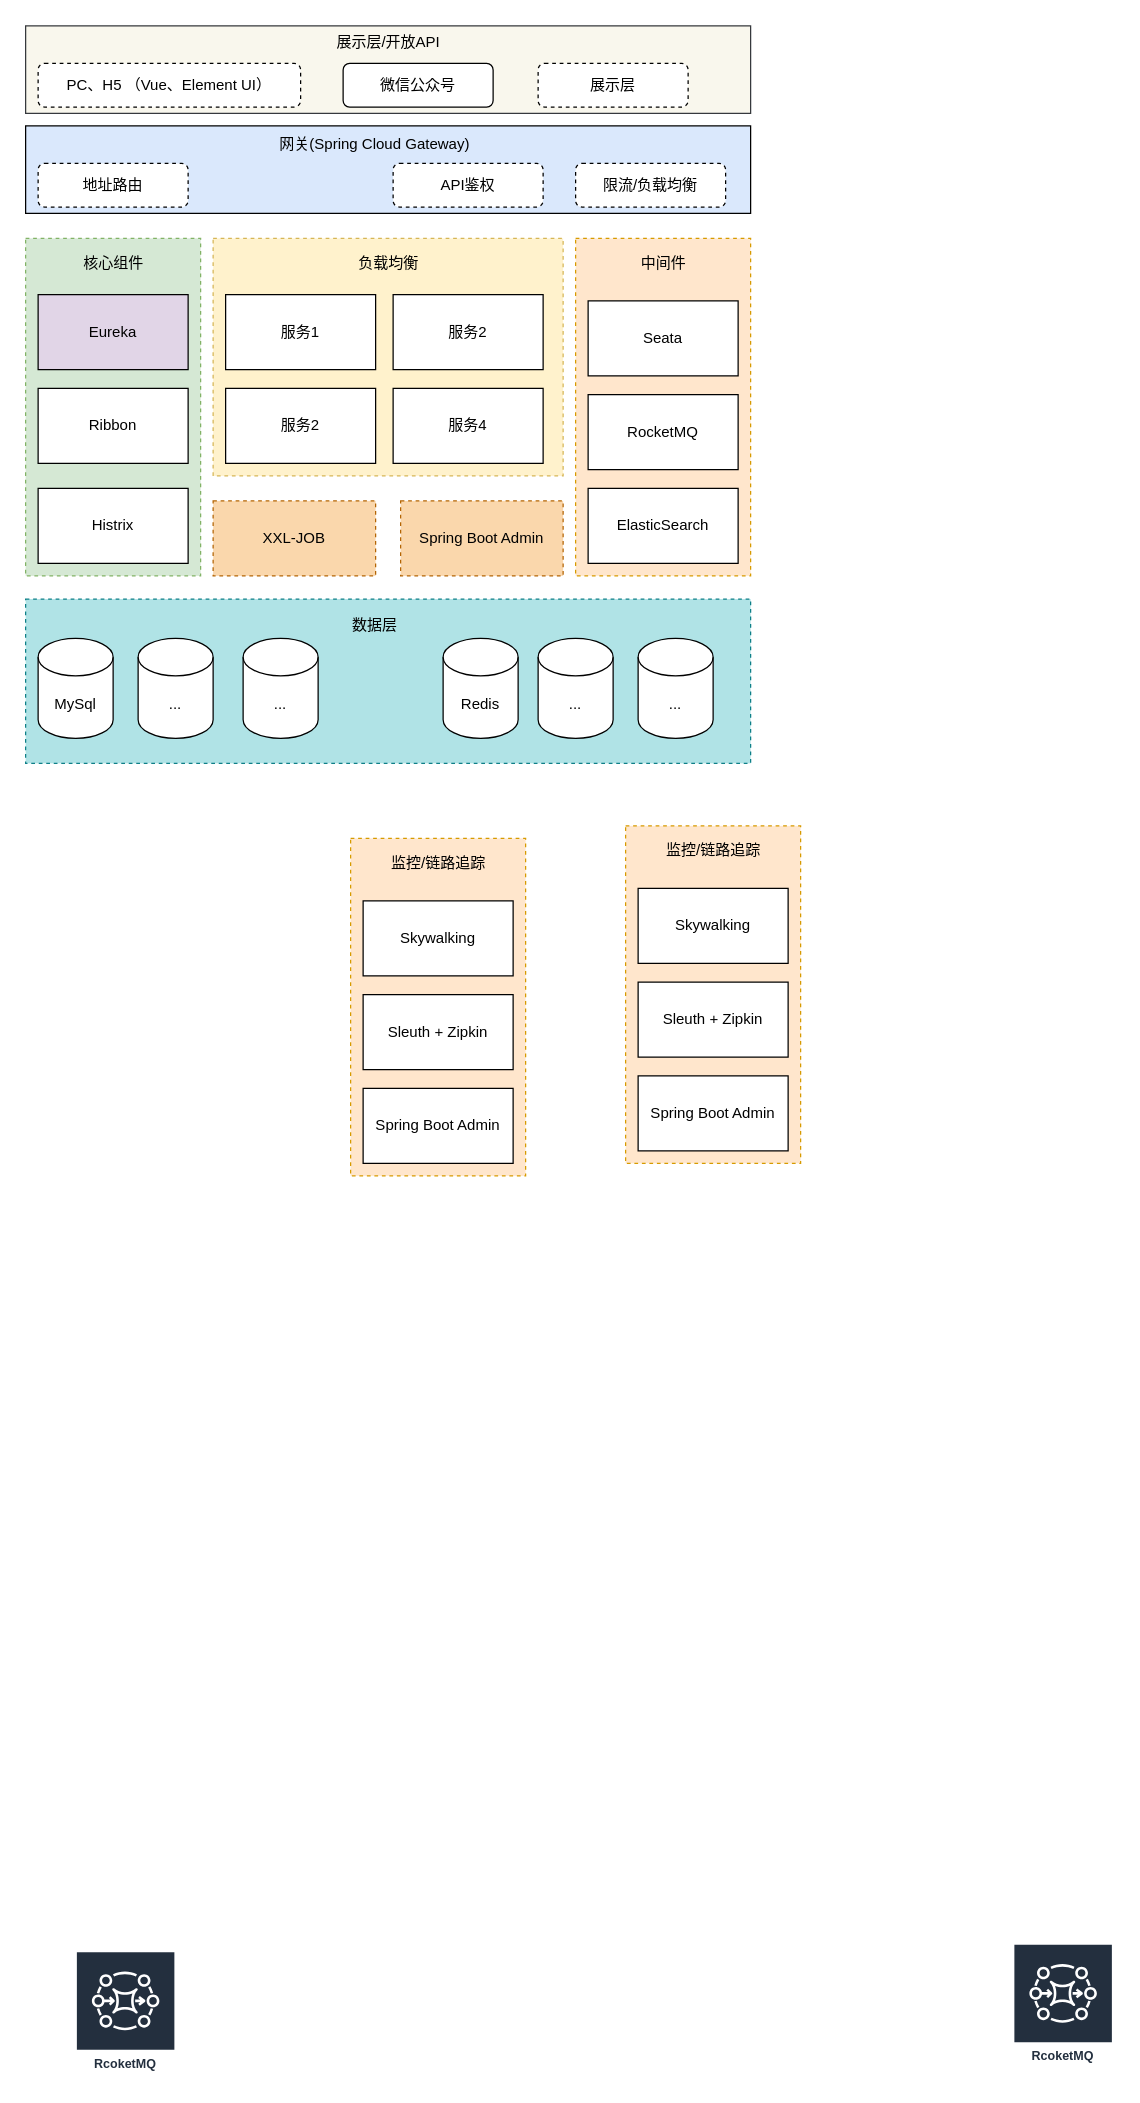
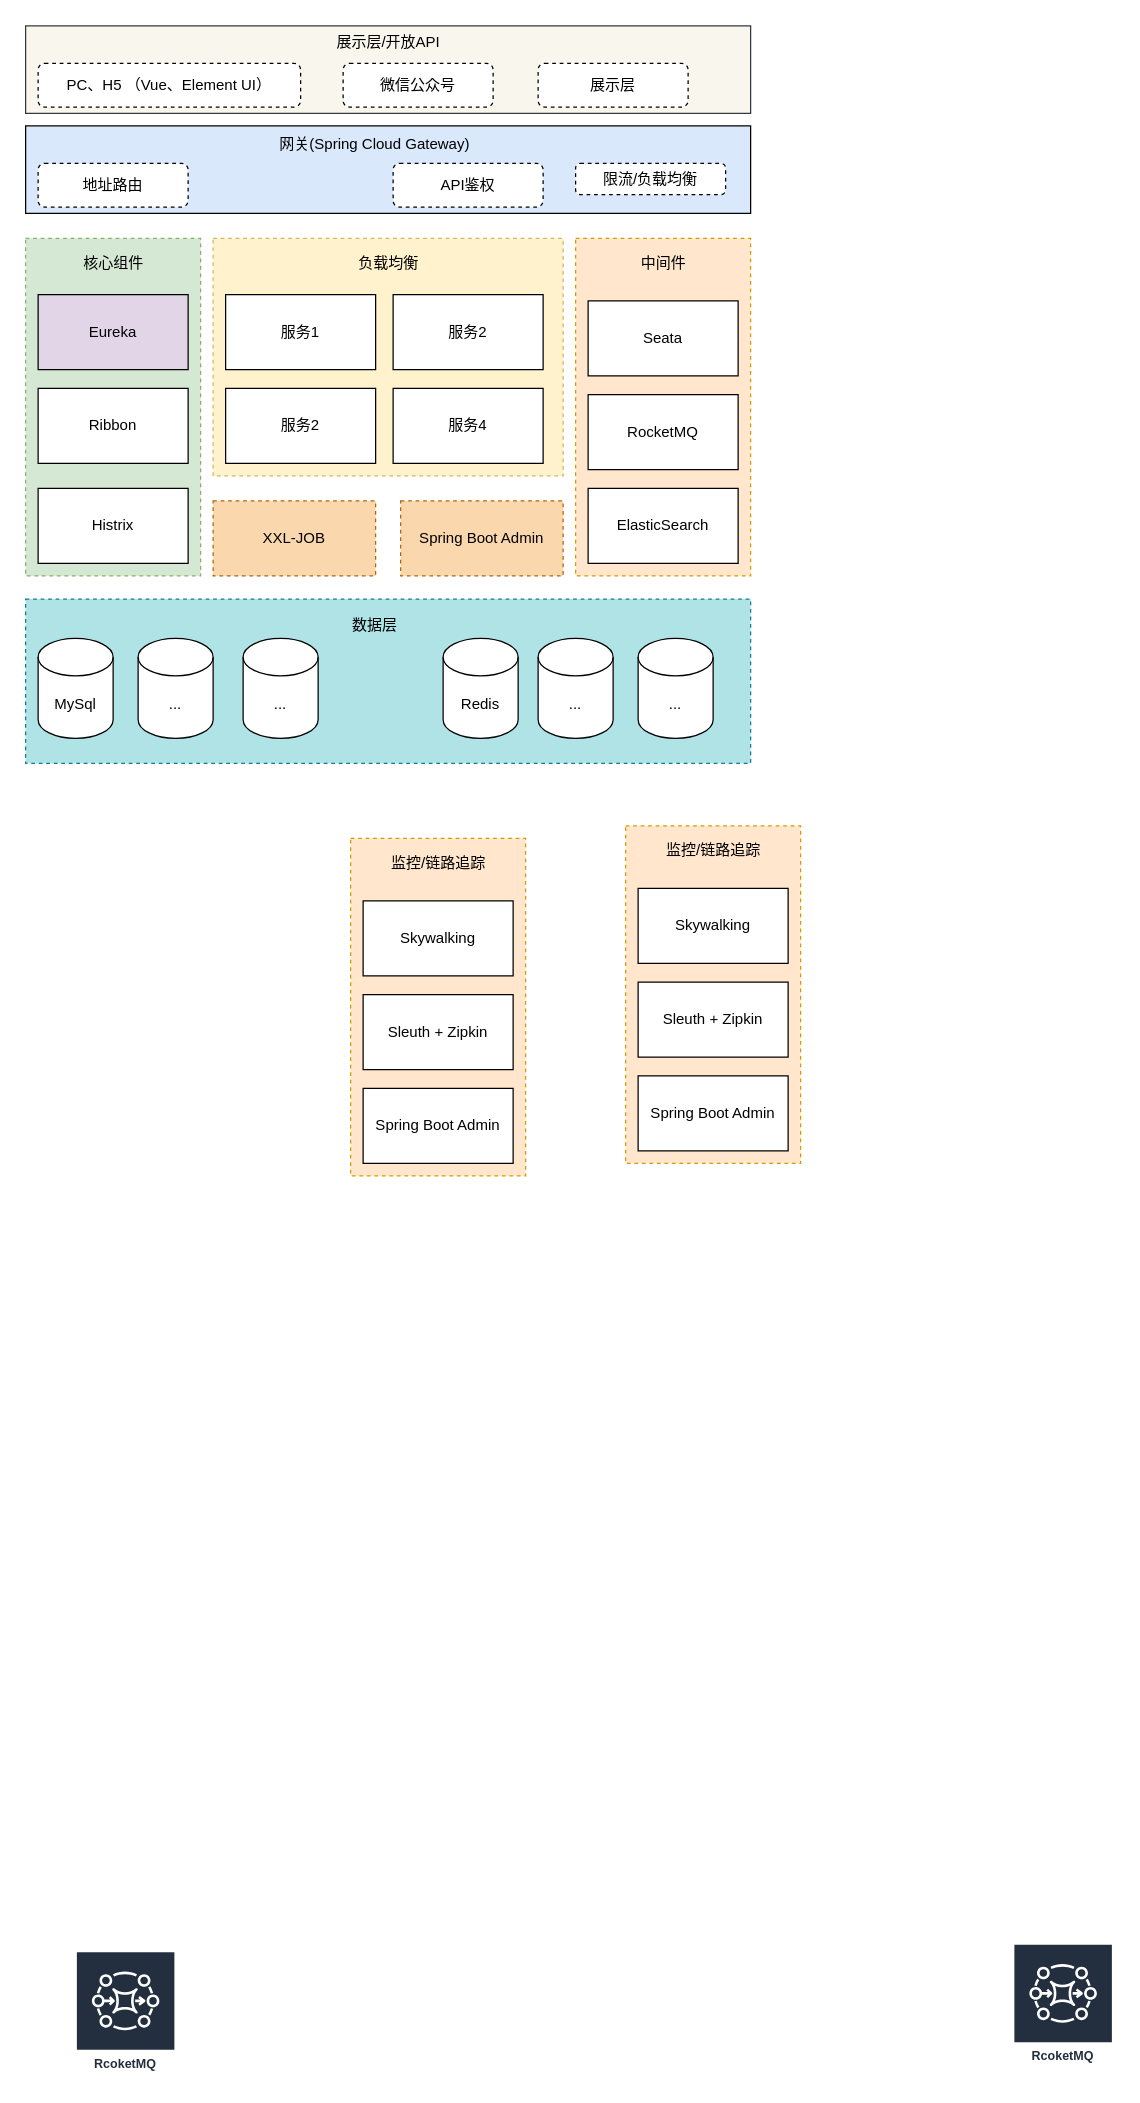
(418, 85) -> (418, 85)
(651, 185) -> (651, 179)
